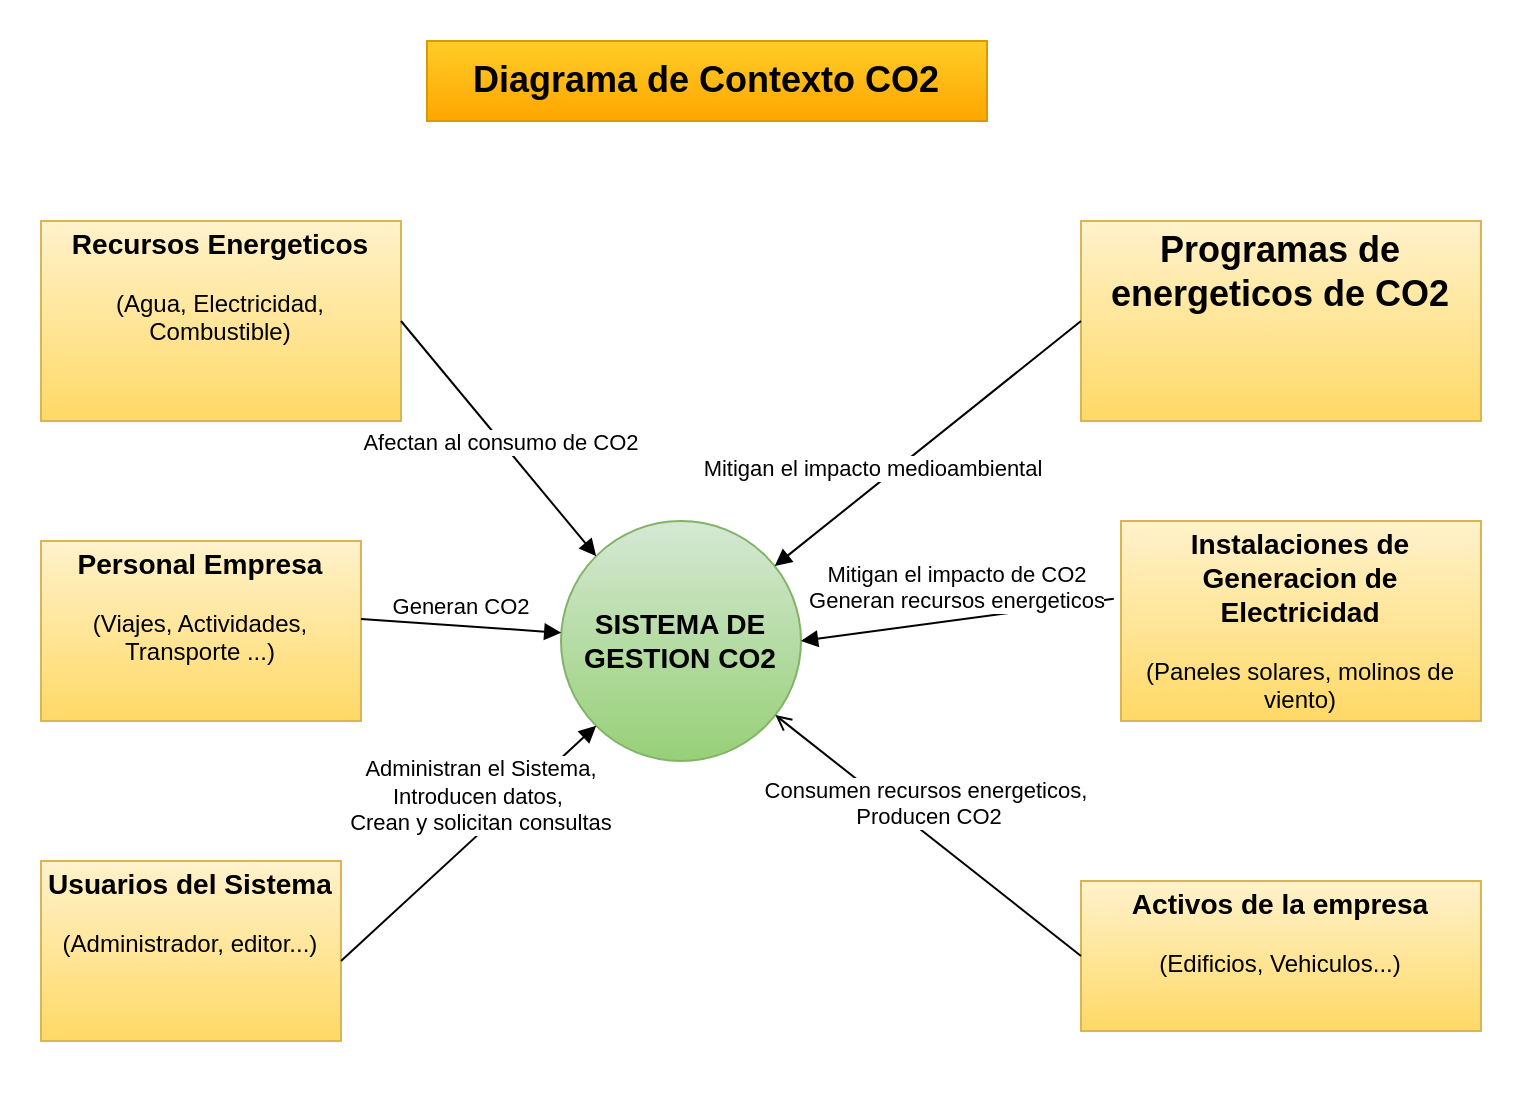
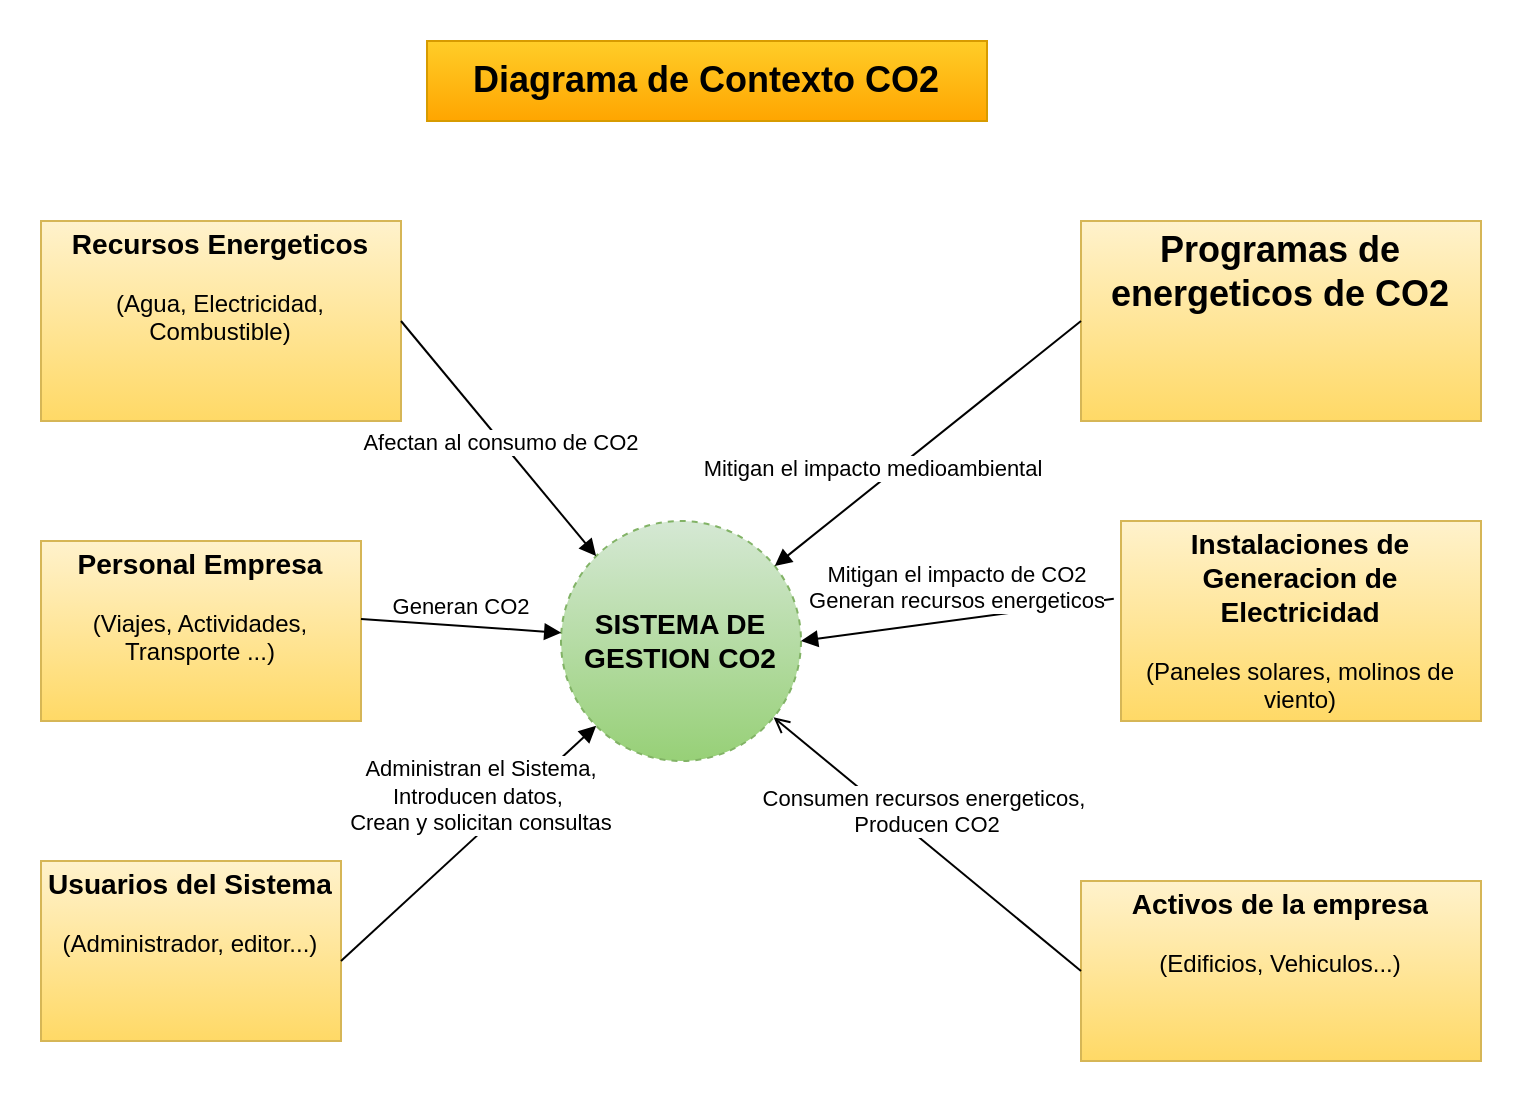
(681, 641) -> (681, 641)
(1281, 956) -> (1281, 971)
